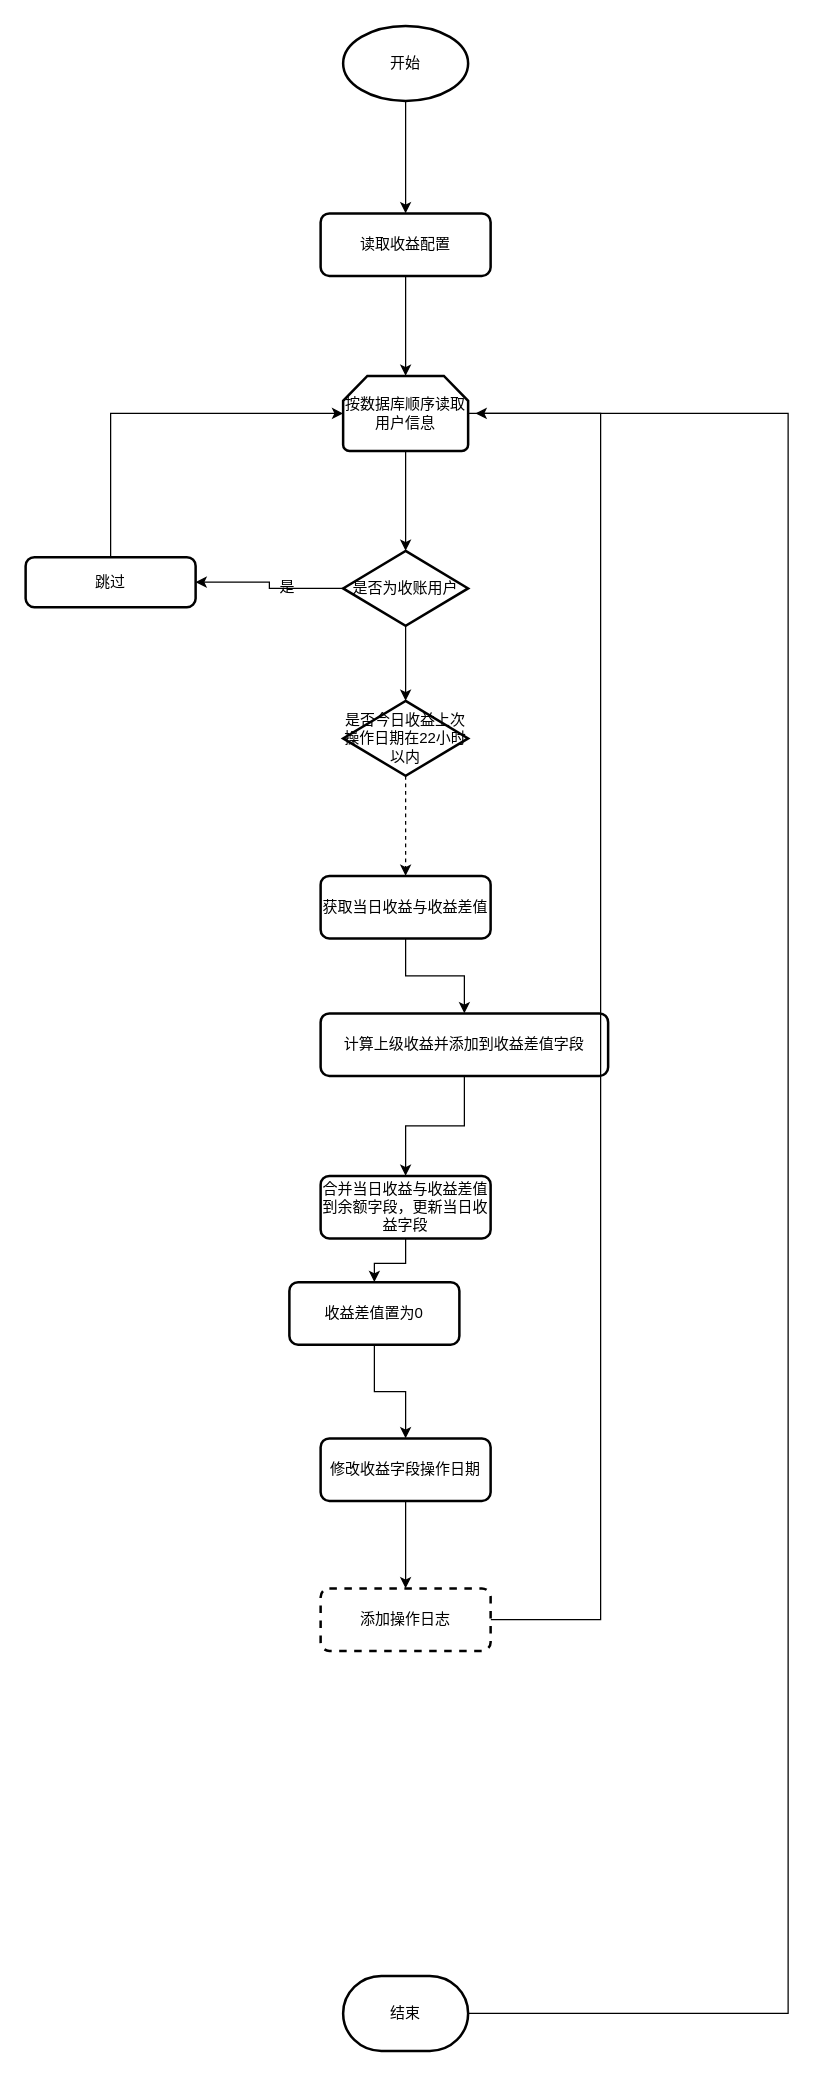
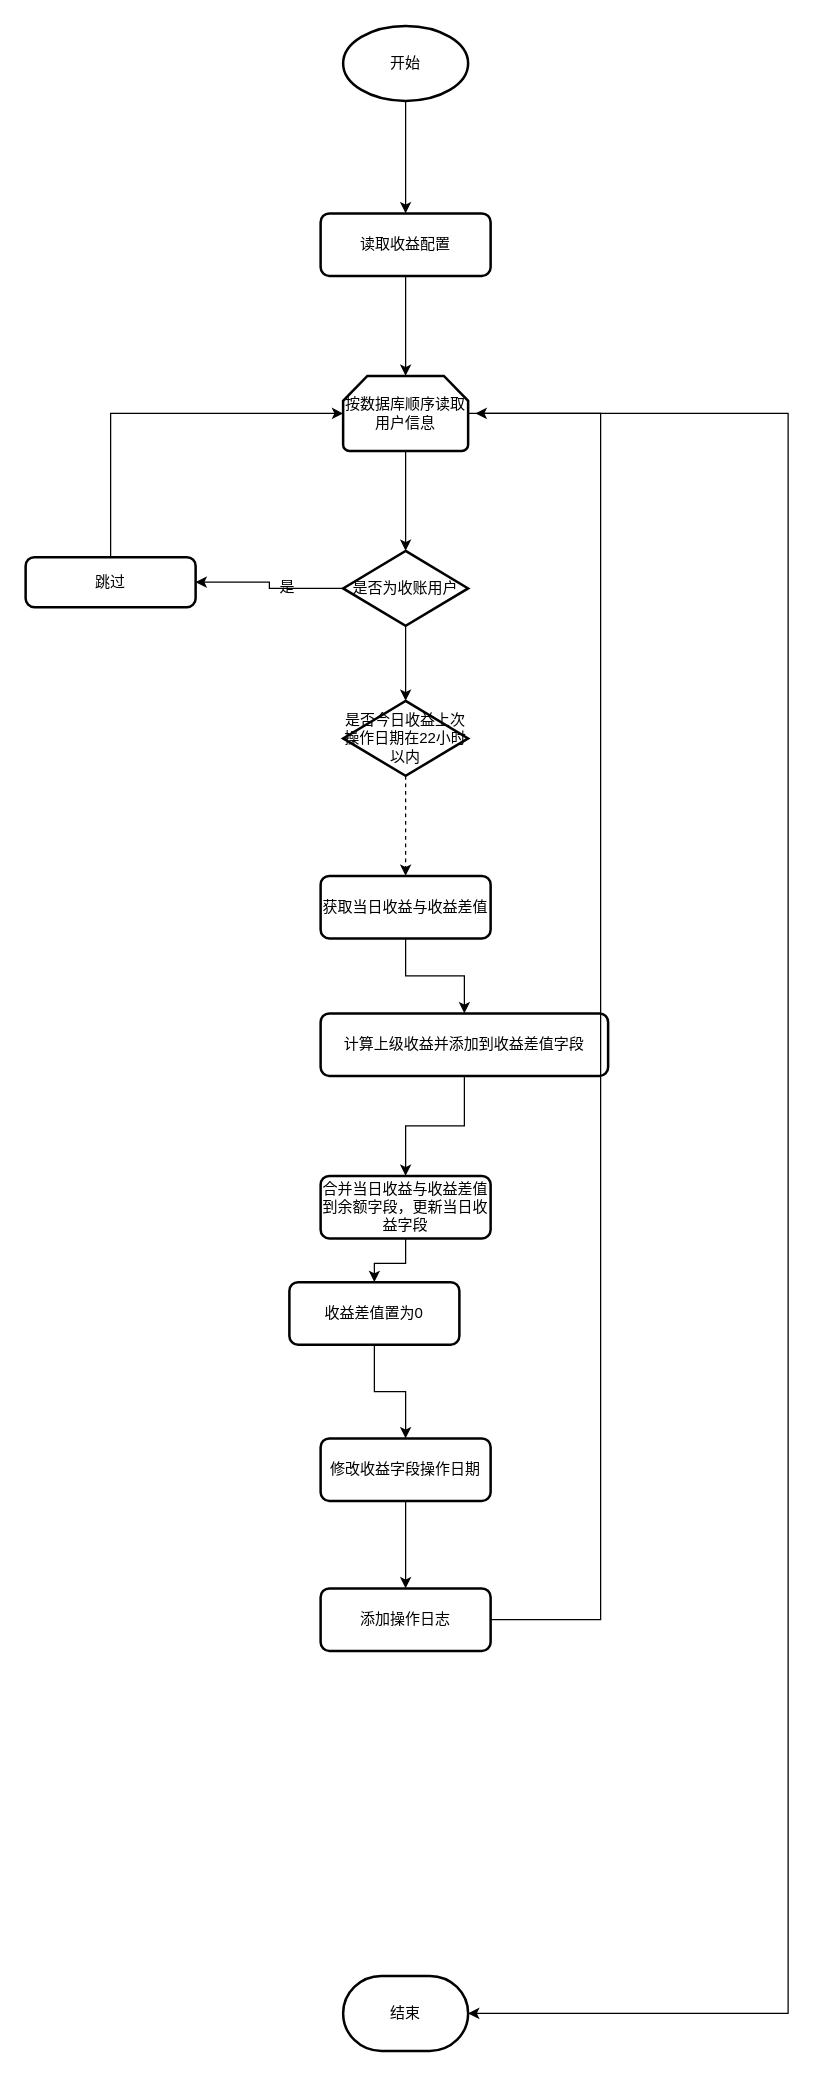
(406, 1619) -> (406, 1619)
(474, 2013) -> (478, 2013)
